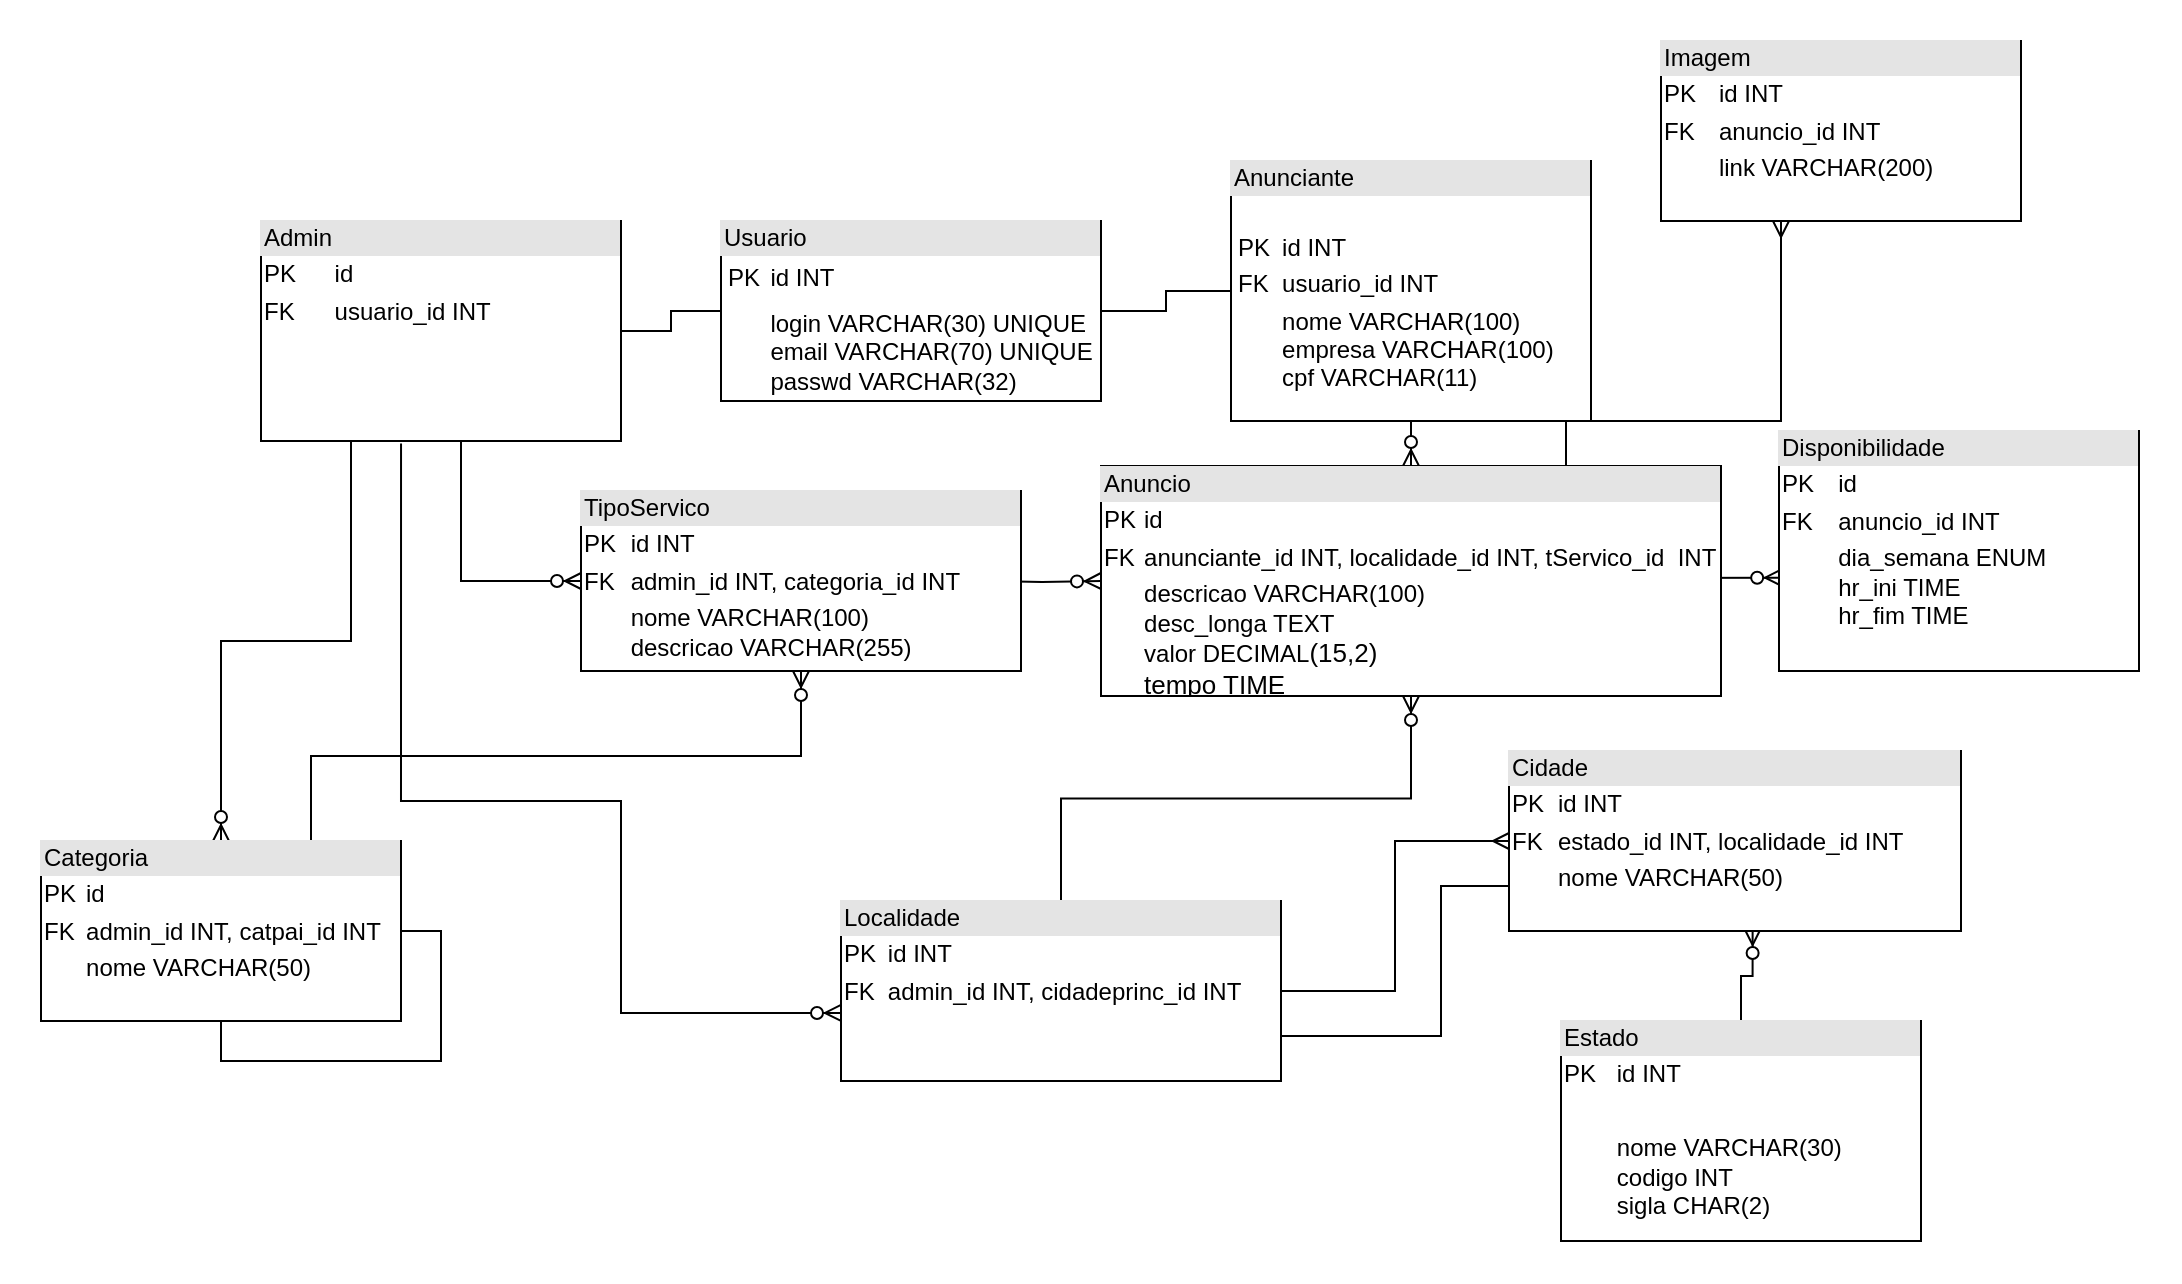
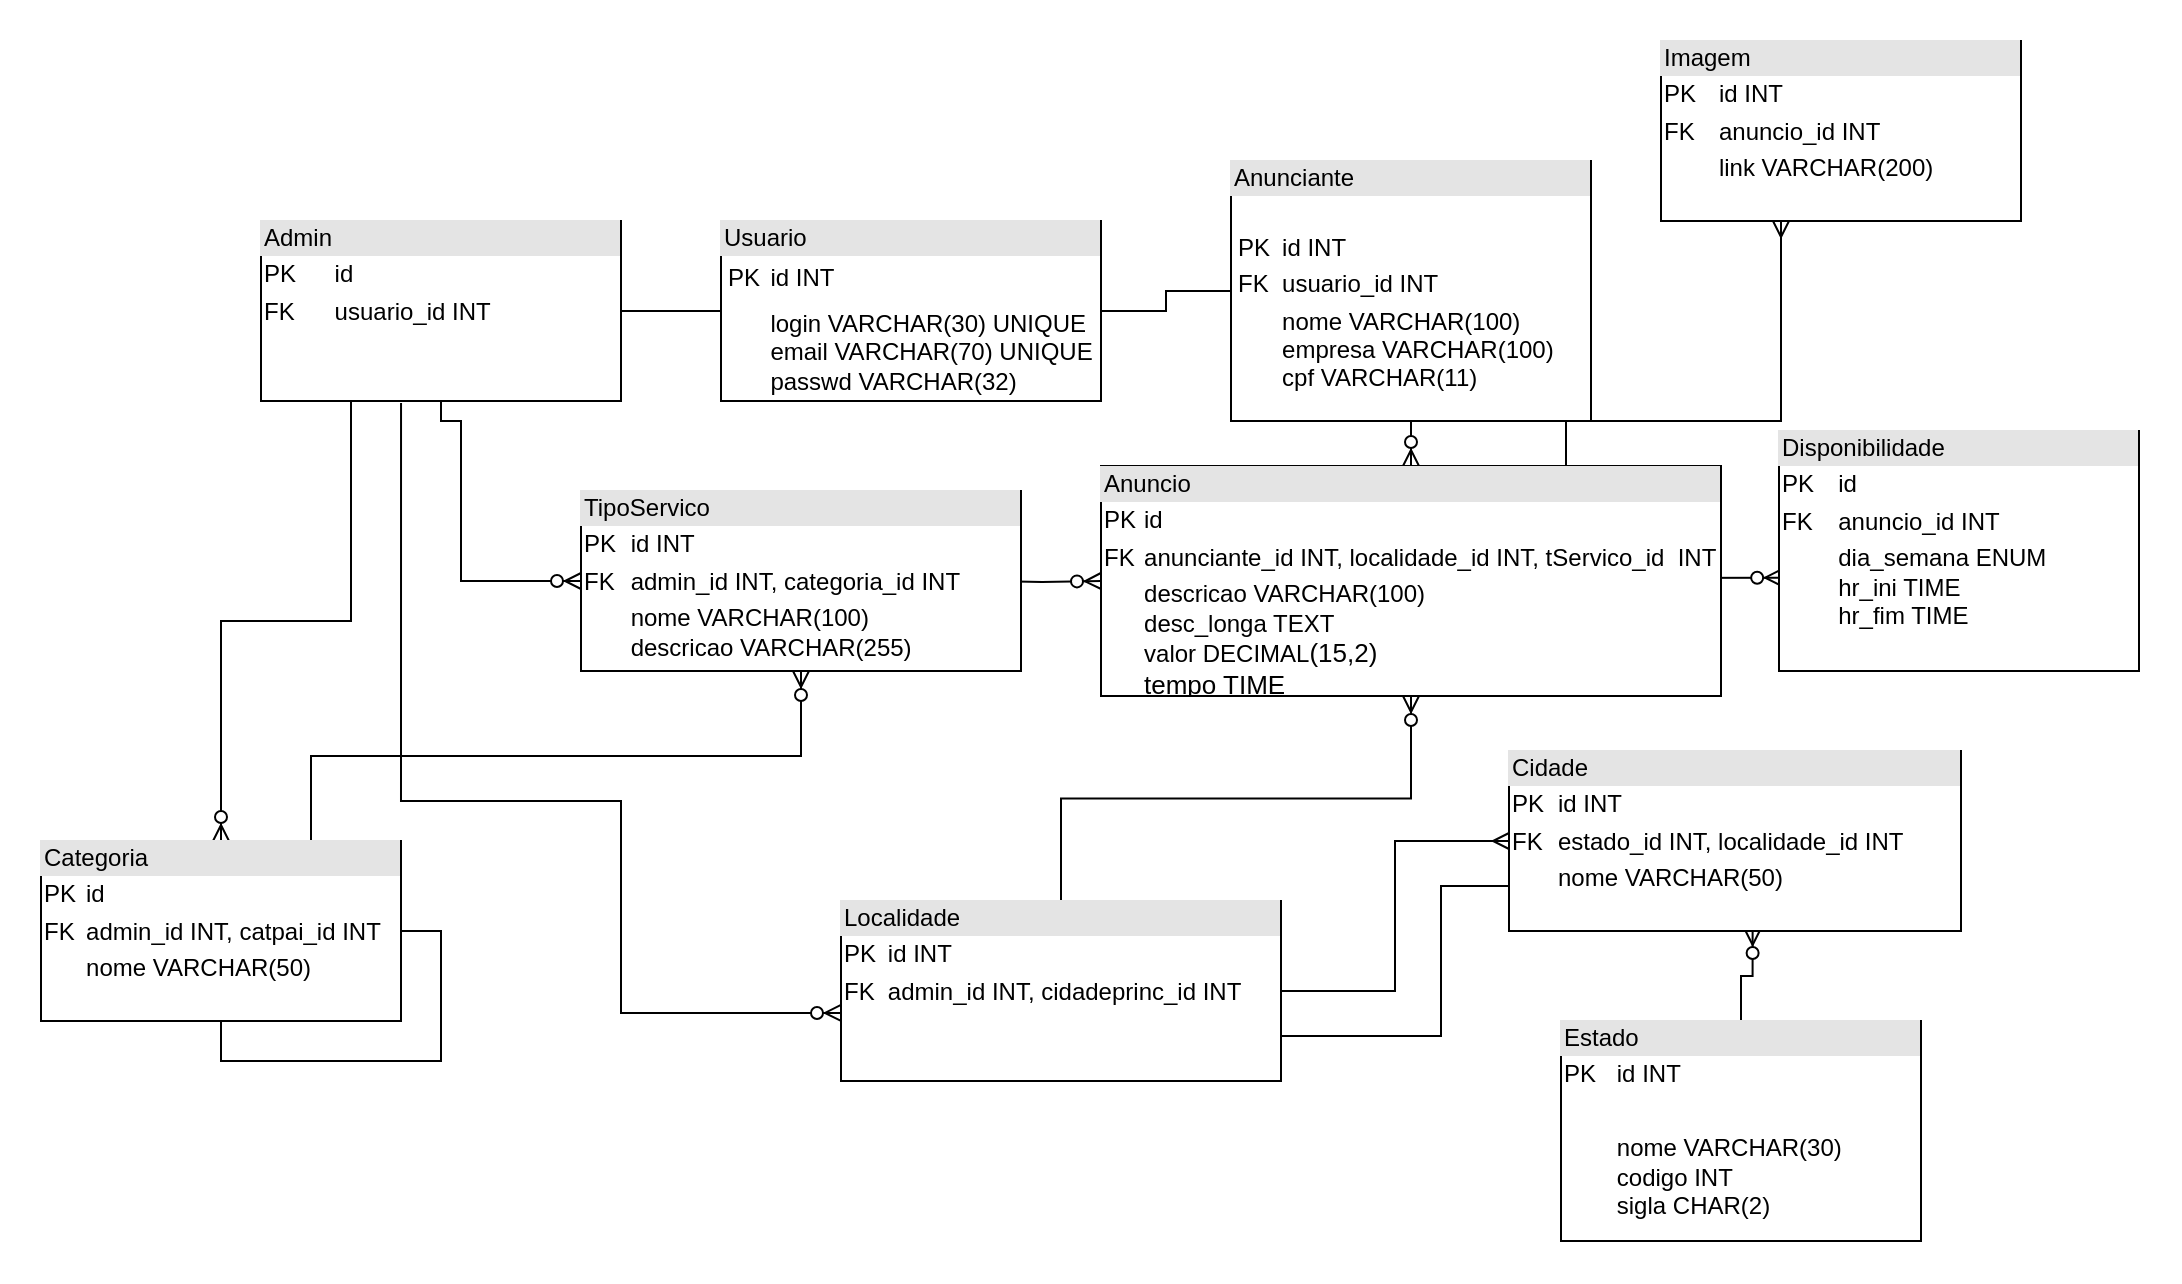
(441, 331) -> (441, 311)
